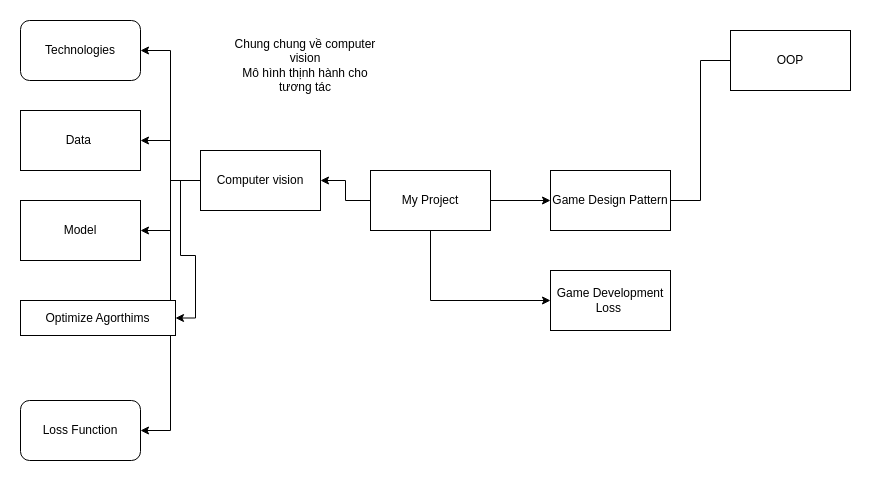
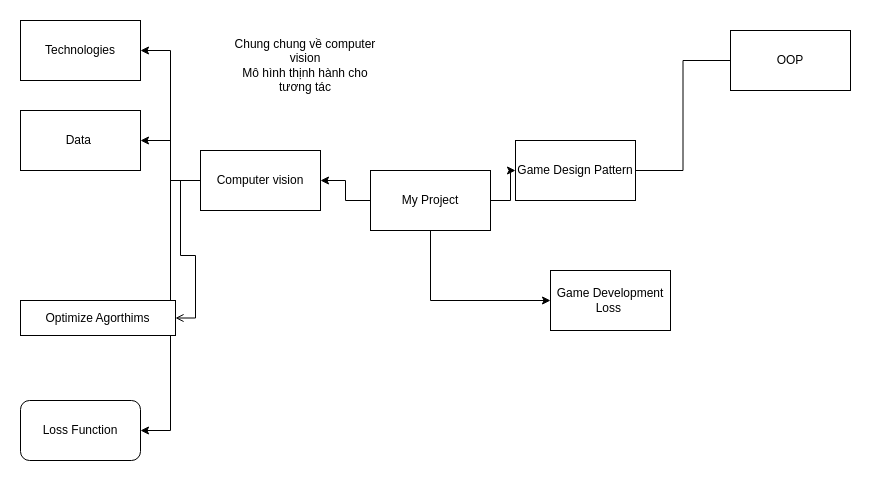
(81, 51) -> (81, 51)
(611, 201) -> (576, 171)
(81, 231) -> none
(158, 231) -> none
(184, 318) -> (182, 318)
